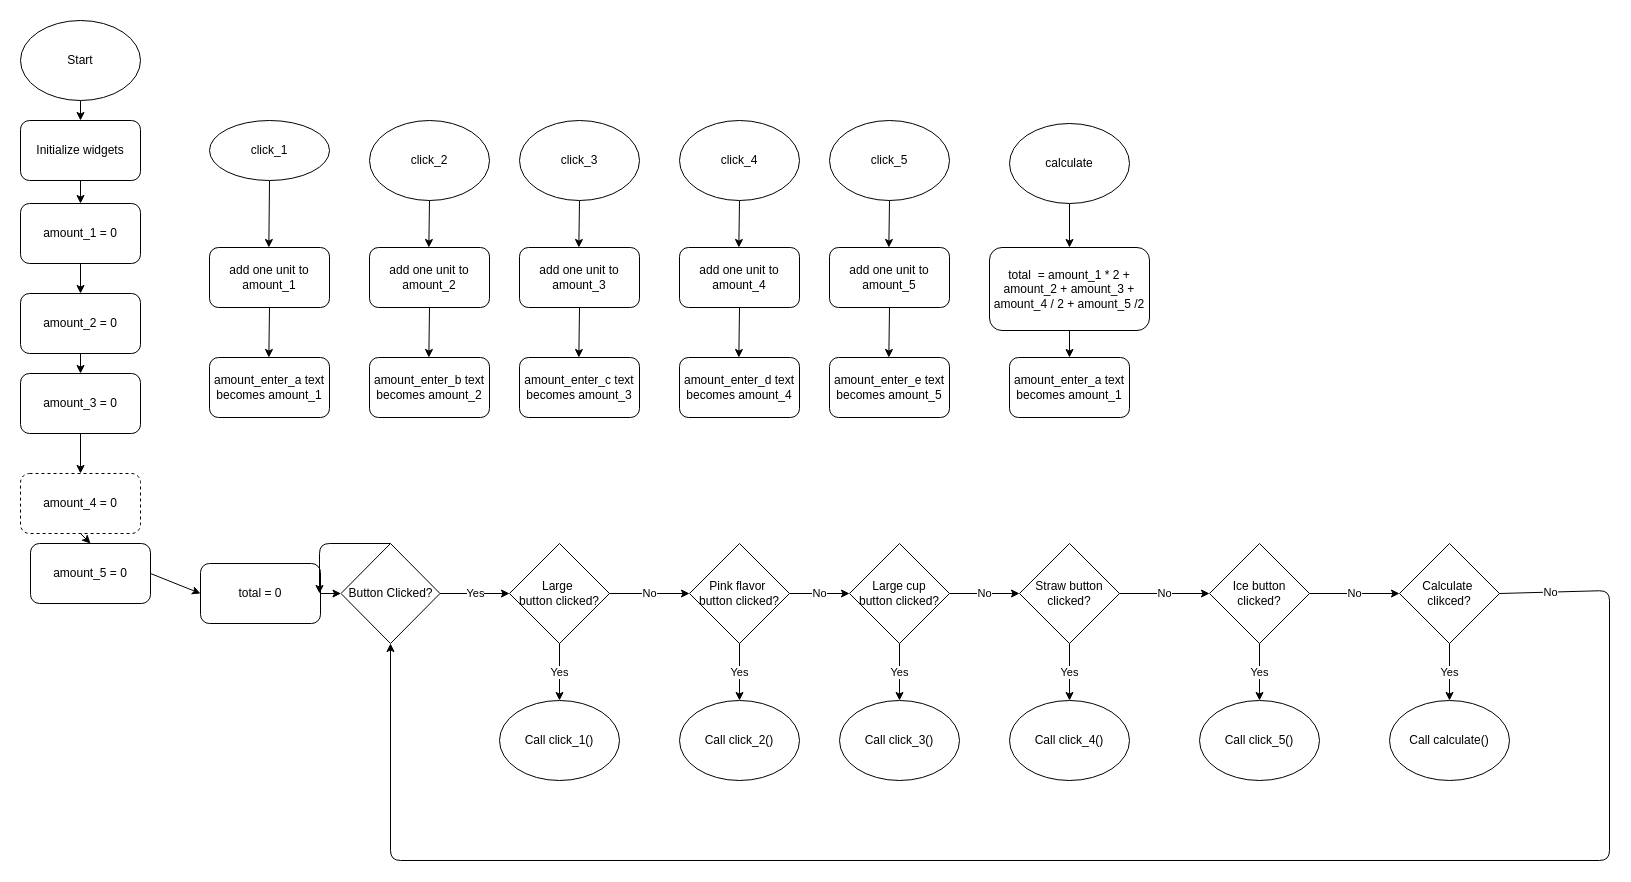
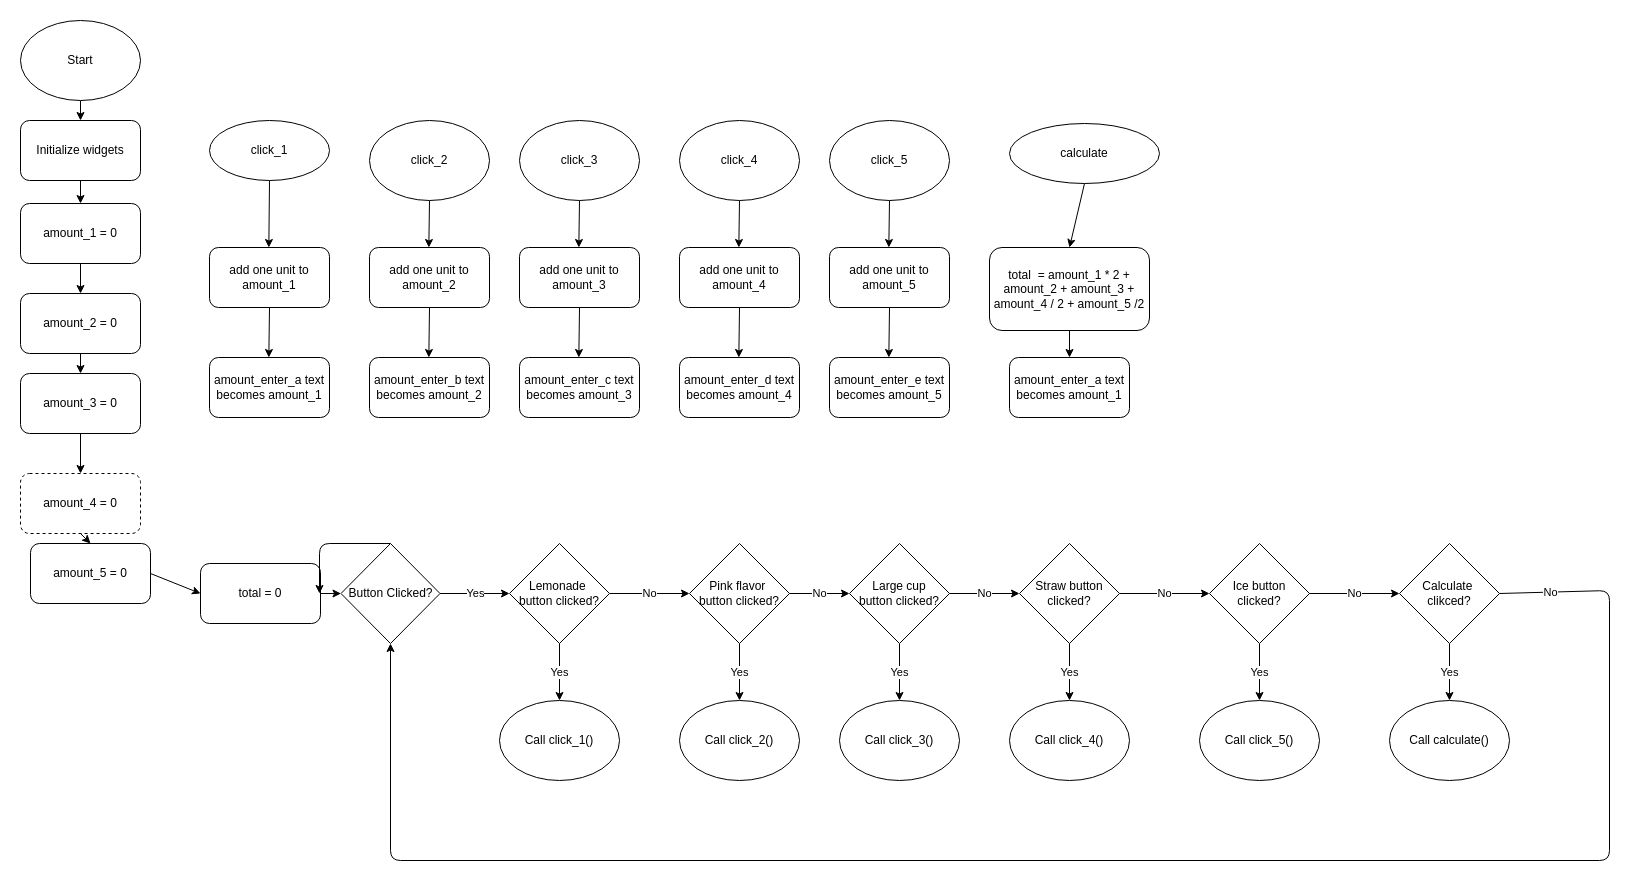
(1070, 164) -> (1085, 154)
(560, 594) -> (560, 594)
